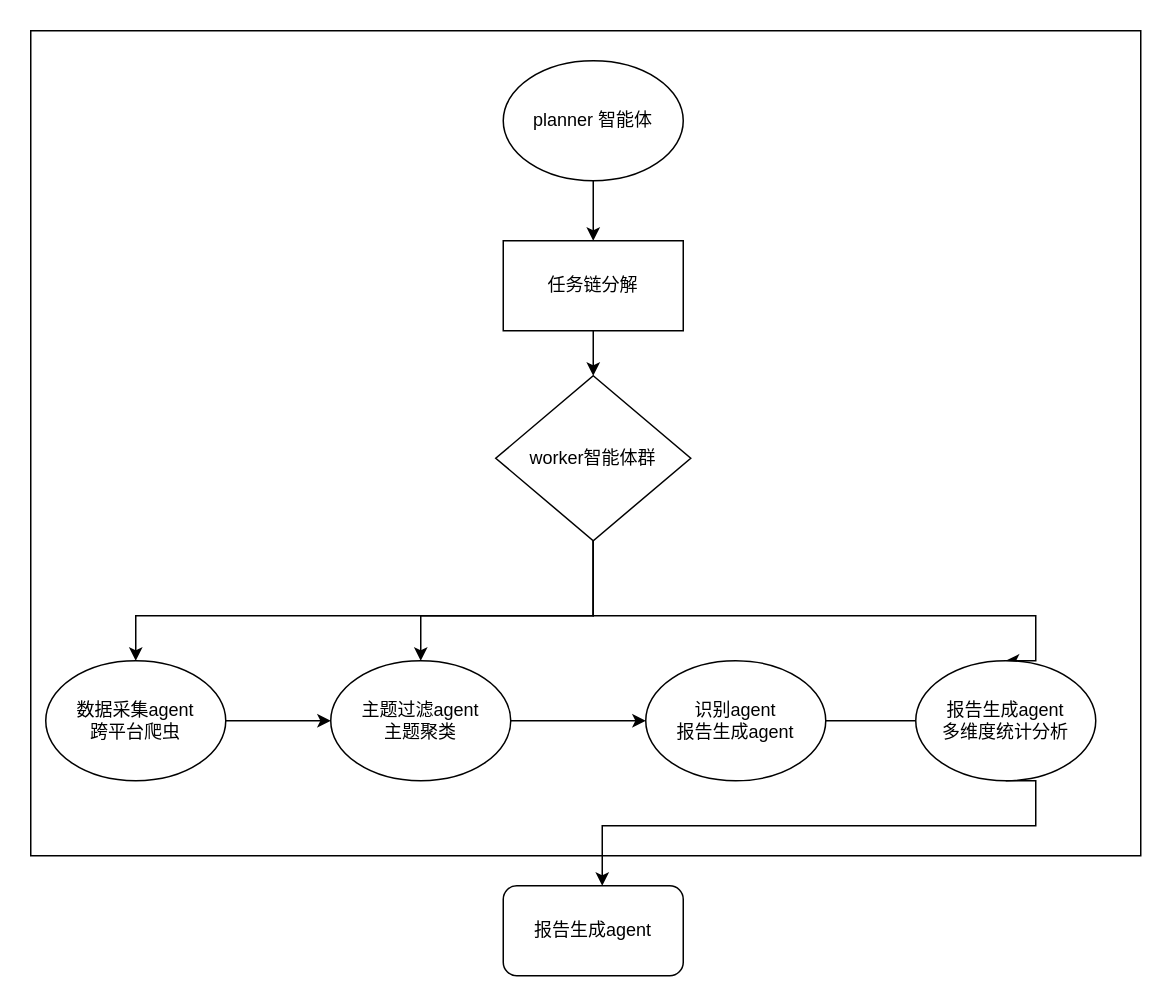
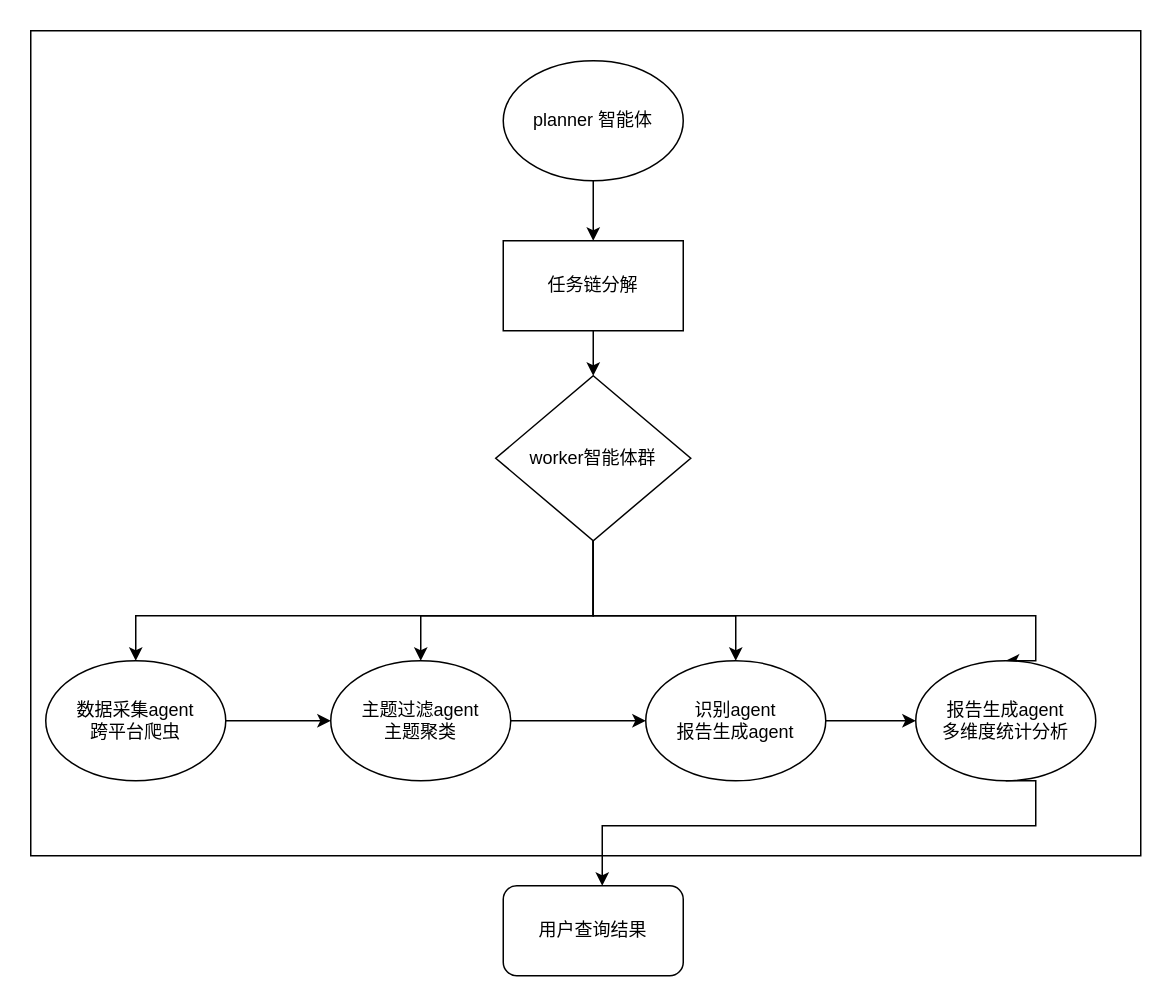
none -> (736, 634)
(908, 721) -> (904, 721)
(593, 931) -> (593, 931)
